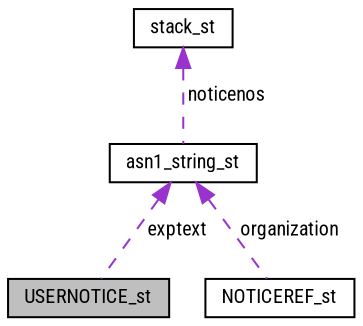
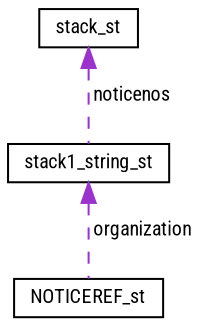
(183, 163) -> (89, 163)
(89, 298) -> none
